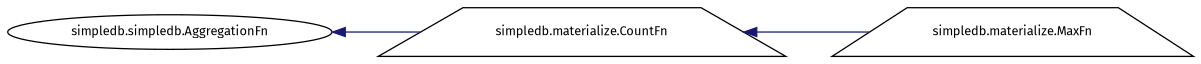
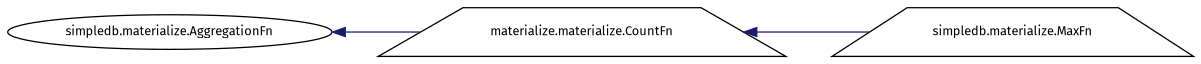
(170, 32) -> (170, 32)
(582, 32) -> (582, 32)
